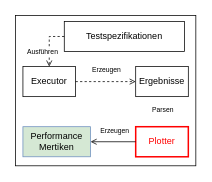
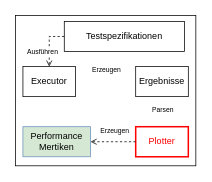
(105, 81) -> none
(114, 141) -> (114, 141)
